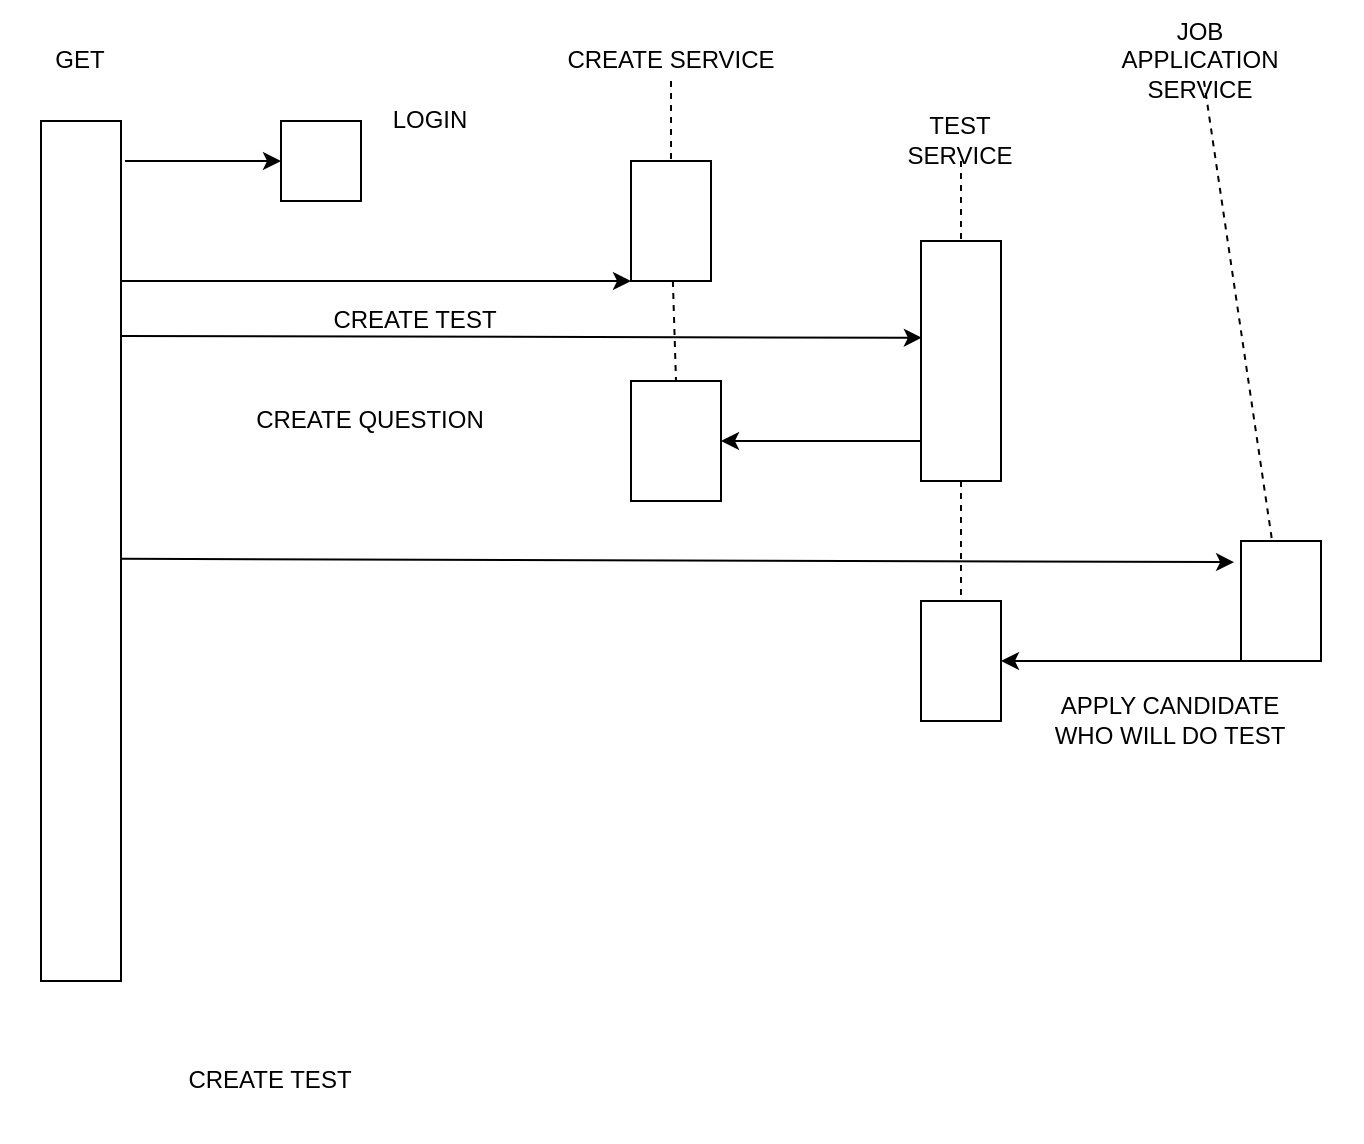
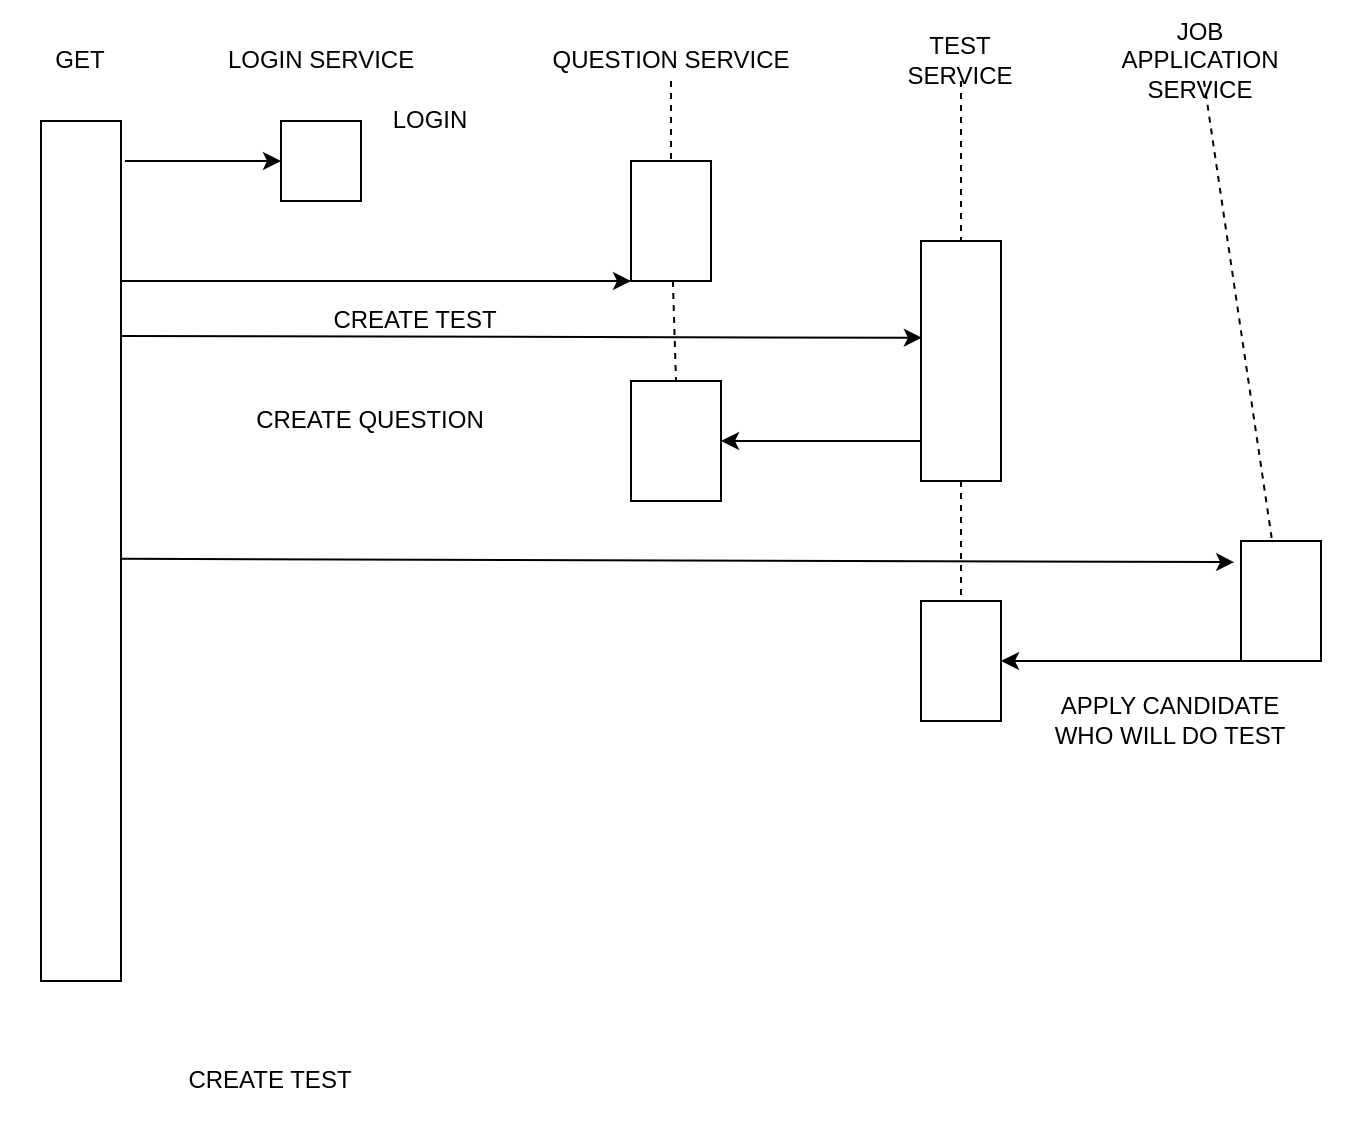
none -> (321, 61)
(672, 61) -> (672, 61)
(961, 141) -> (961, 61)
